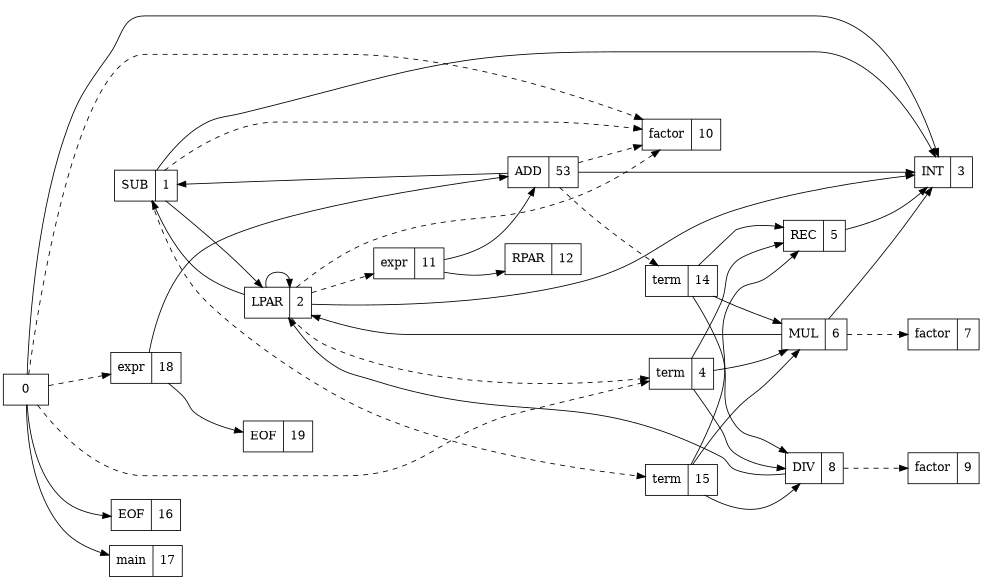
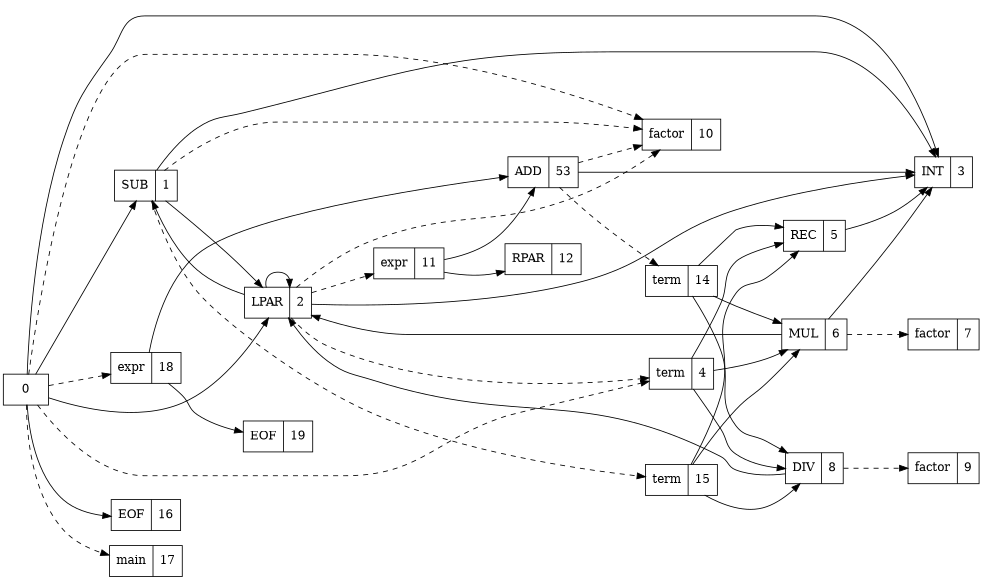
(347, 178) -> (84, 291)
none -> (172, 406)
(41, 492) -> (41, 492)
